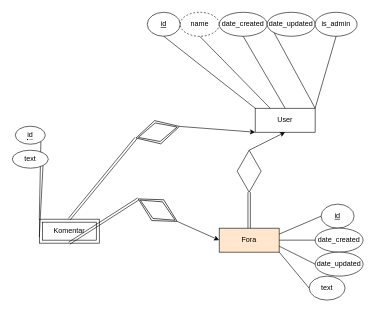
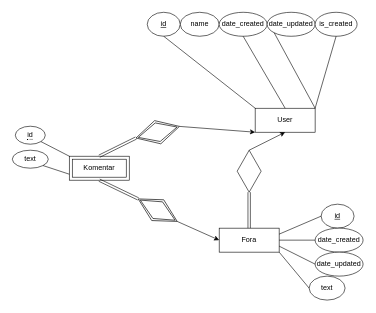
(200, 24) -> (200, 24)
(336, 24) -> (336, 24)
(235, 72) -> none
(69, 231) -> (99, 168)
(249, 240) -> (249, 240)
